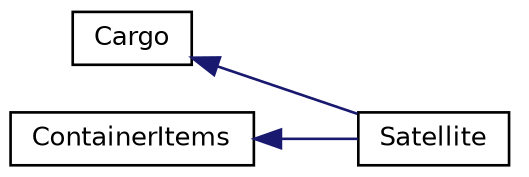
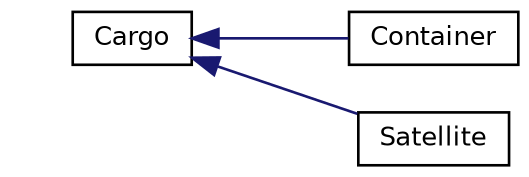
none -> (434, 38)
(132, 139) -> none
